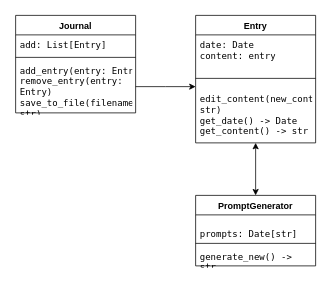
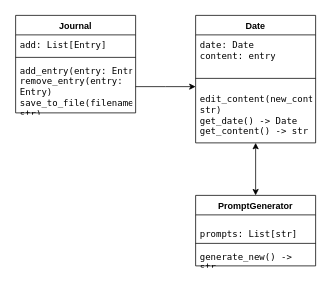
(255, 26) -> (255, 26)
(243, 226) -> (242, 226)
